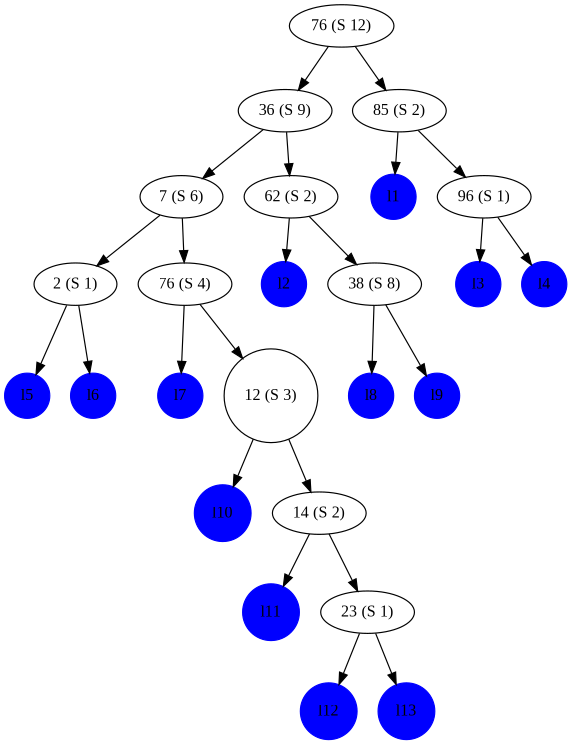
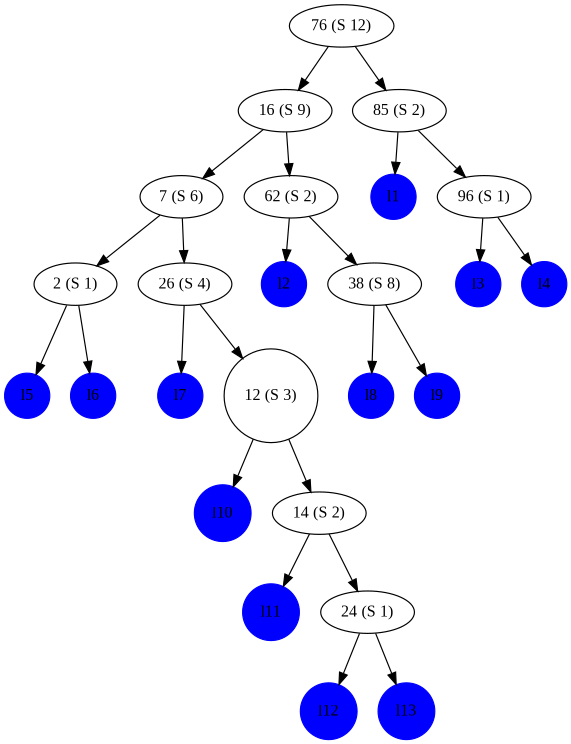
(285, 111) -> (285, 111)
(185, 284) -> (185, 284)
(368, 612) -> (368, 612)
